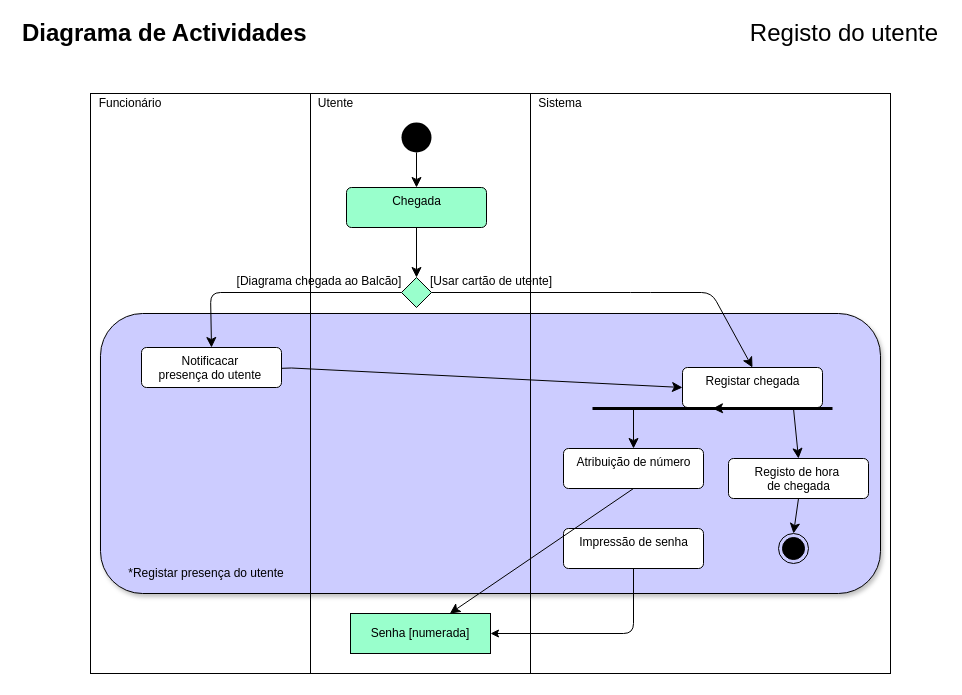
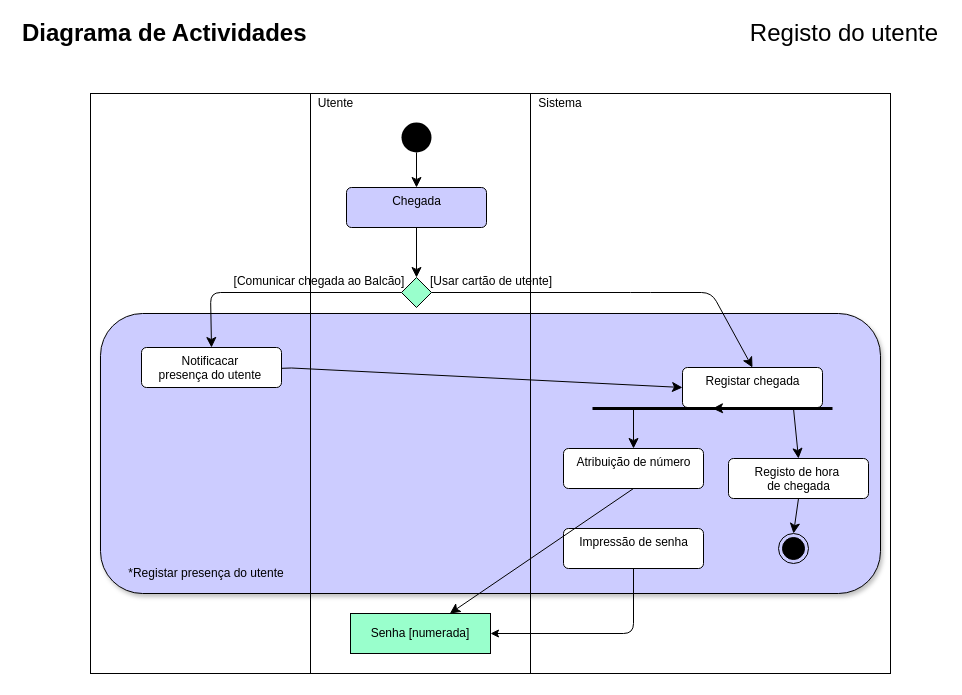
(131, 104) -> none
(417, 208) -> (417, 208)
(320, 282) -> (320, 282)
